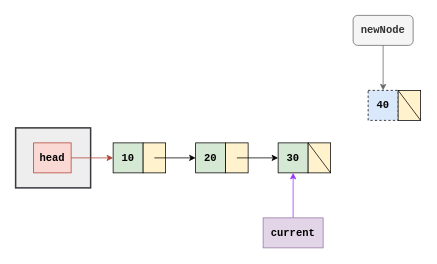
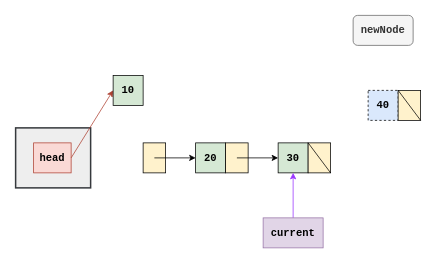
(383, 84) -> none
(128, 158) -> (128, 90)
